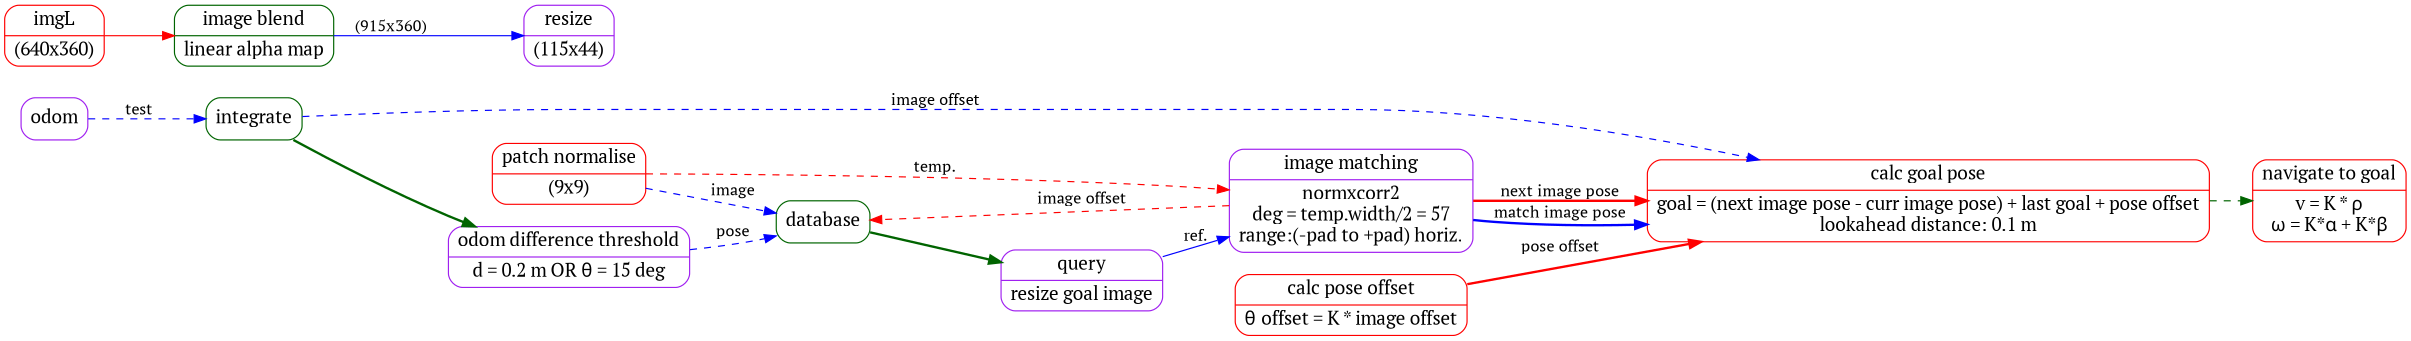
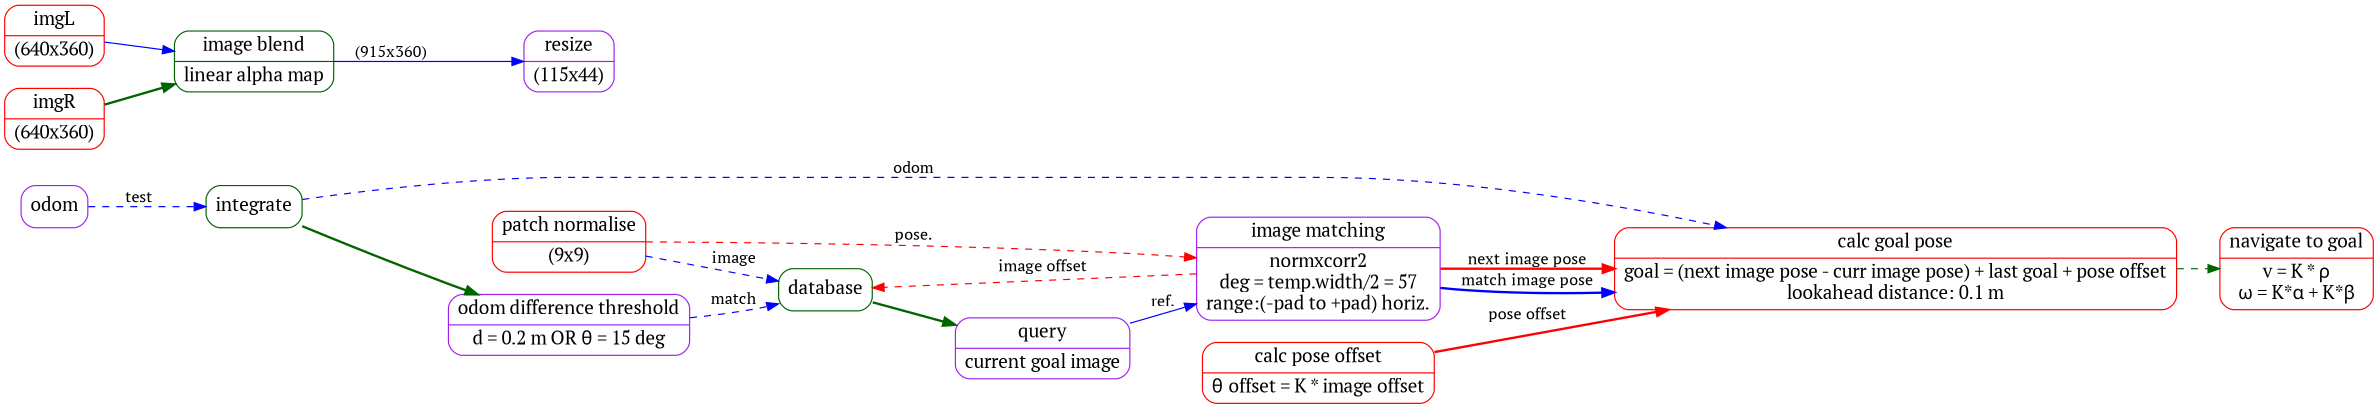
(134, 36) -> (134, 46)
(935, 101) -> (914, 169)
none -> (54, 119)
(935, 167) -> (914, 235)
(733, 232) -> (734, 300)
(1082, 294) -> (1043, 362)
